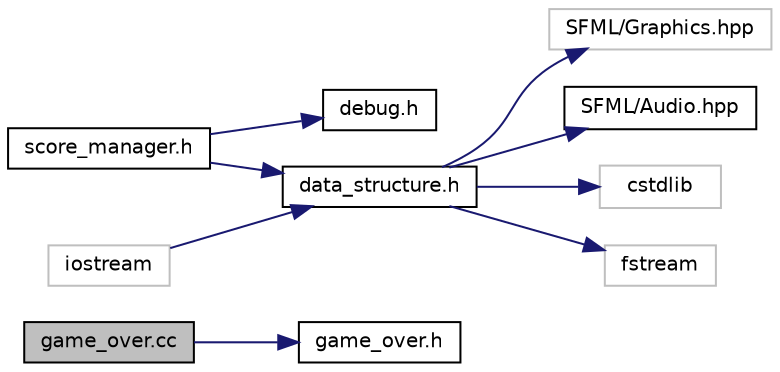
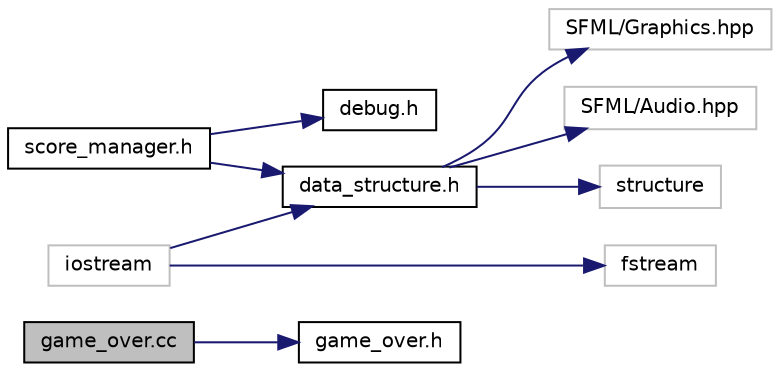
(660, 108) -> (660, 108)
(660, 187) -> (660, 187)
(517, 225) -> (377, 266)
